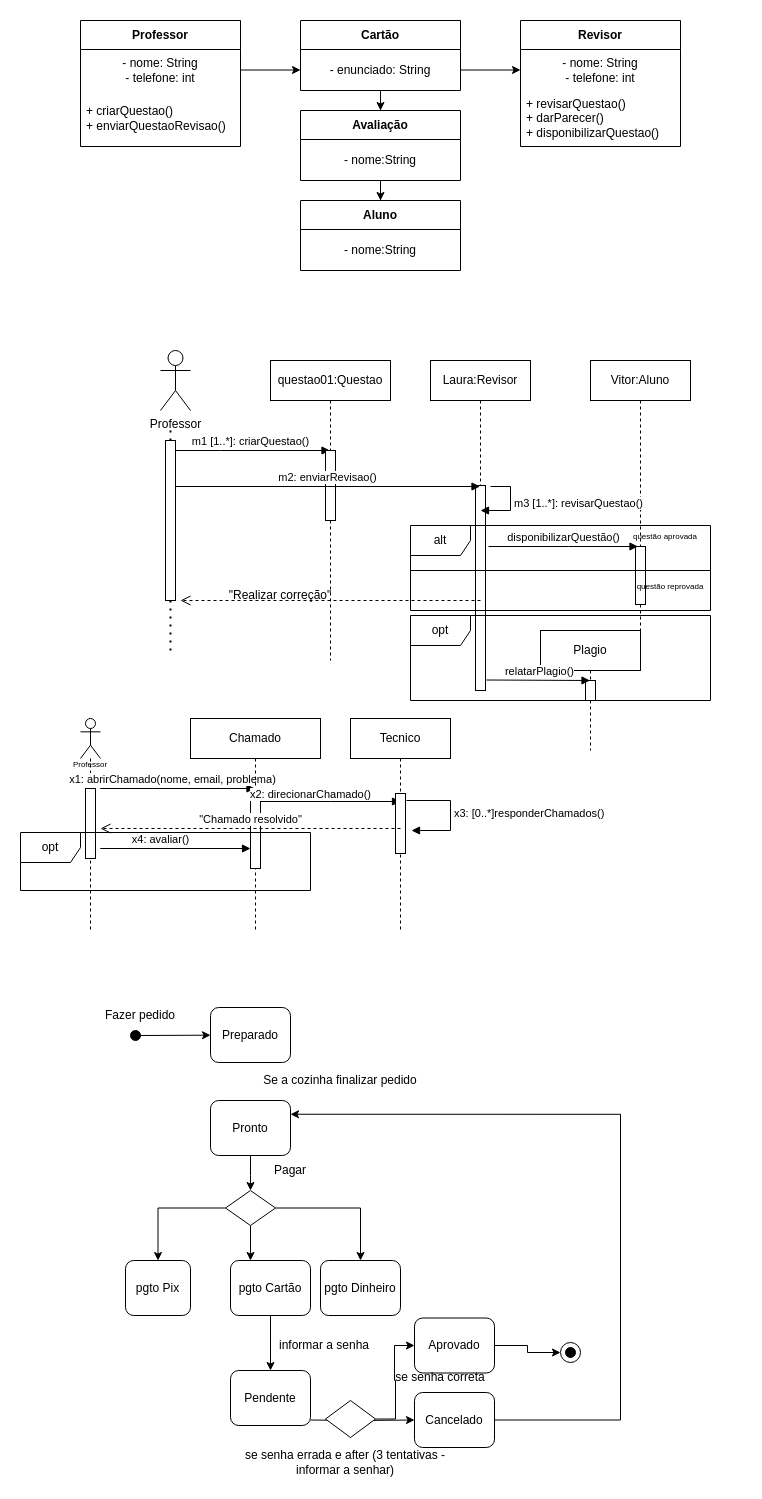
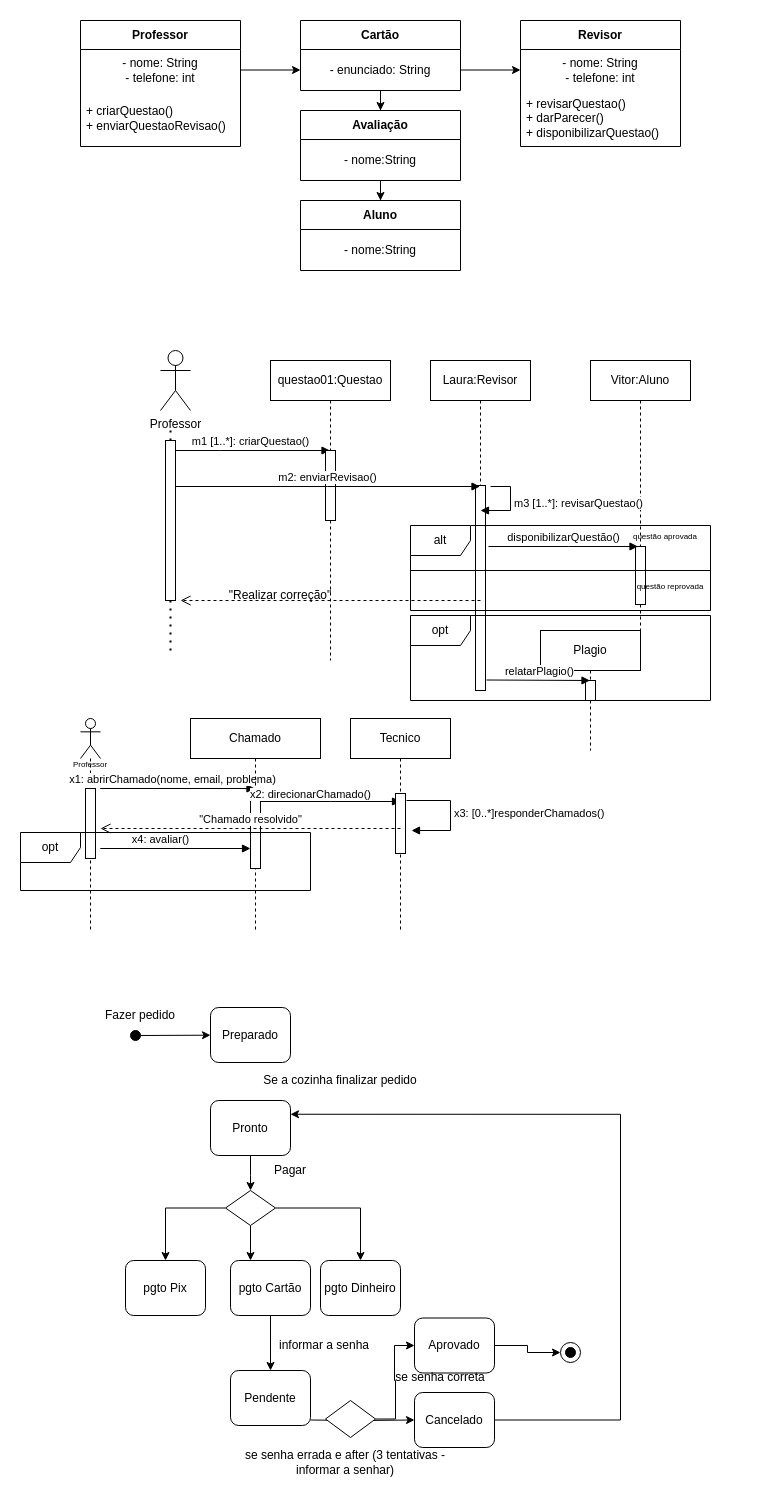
(158, 1288) -> (166, 1288)
